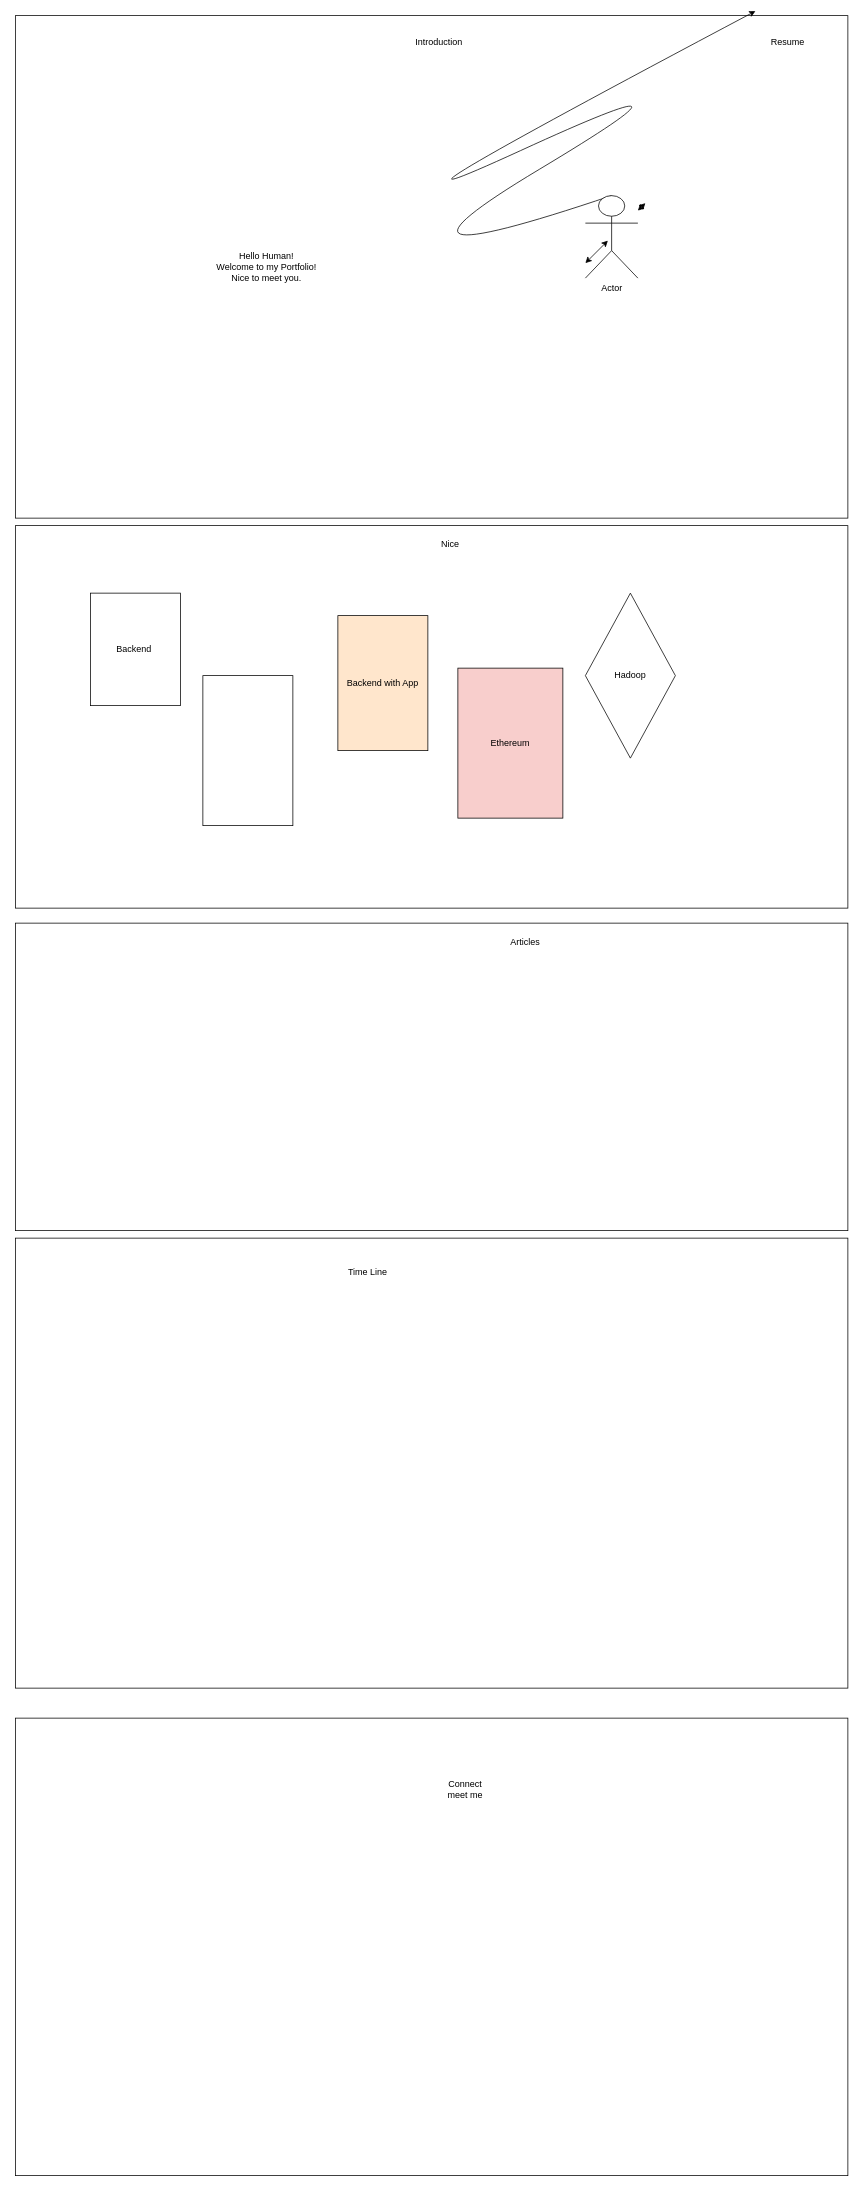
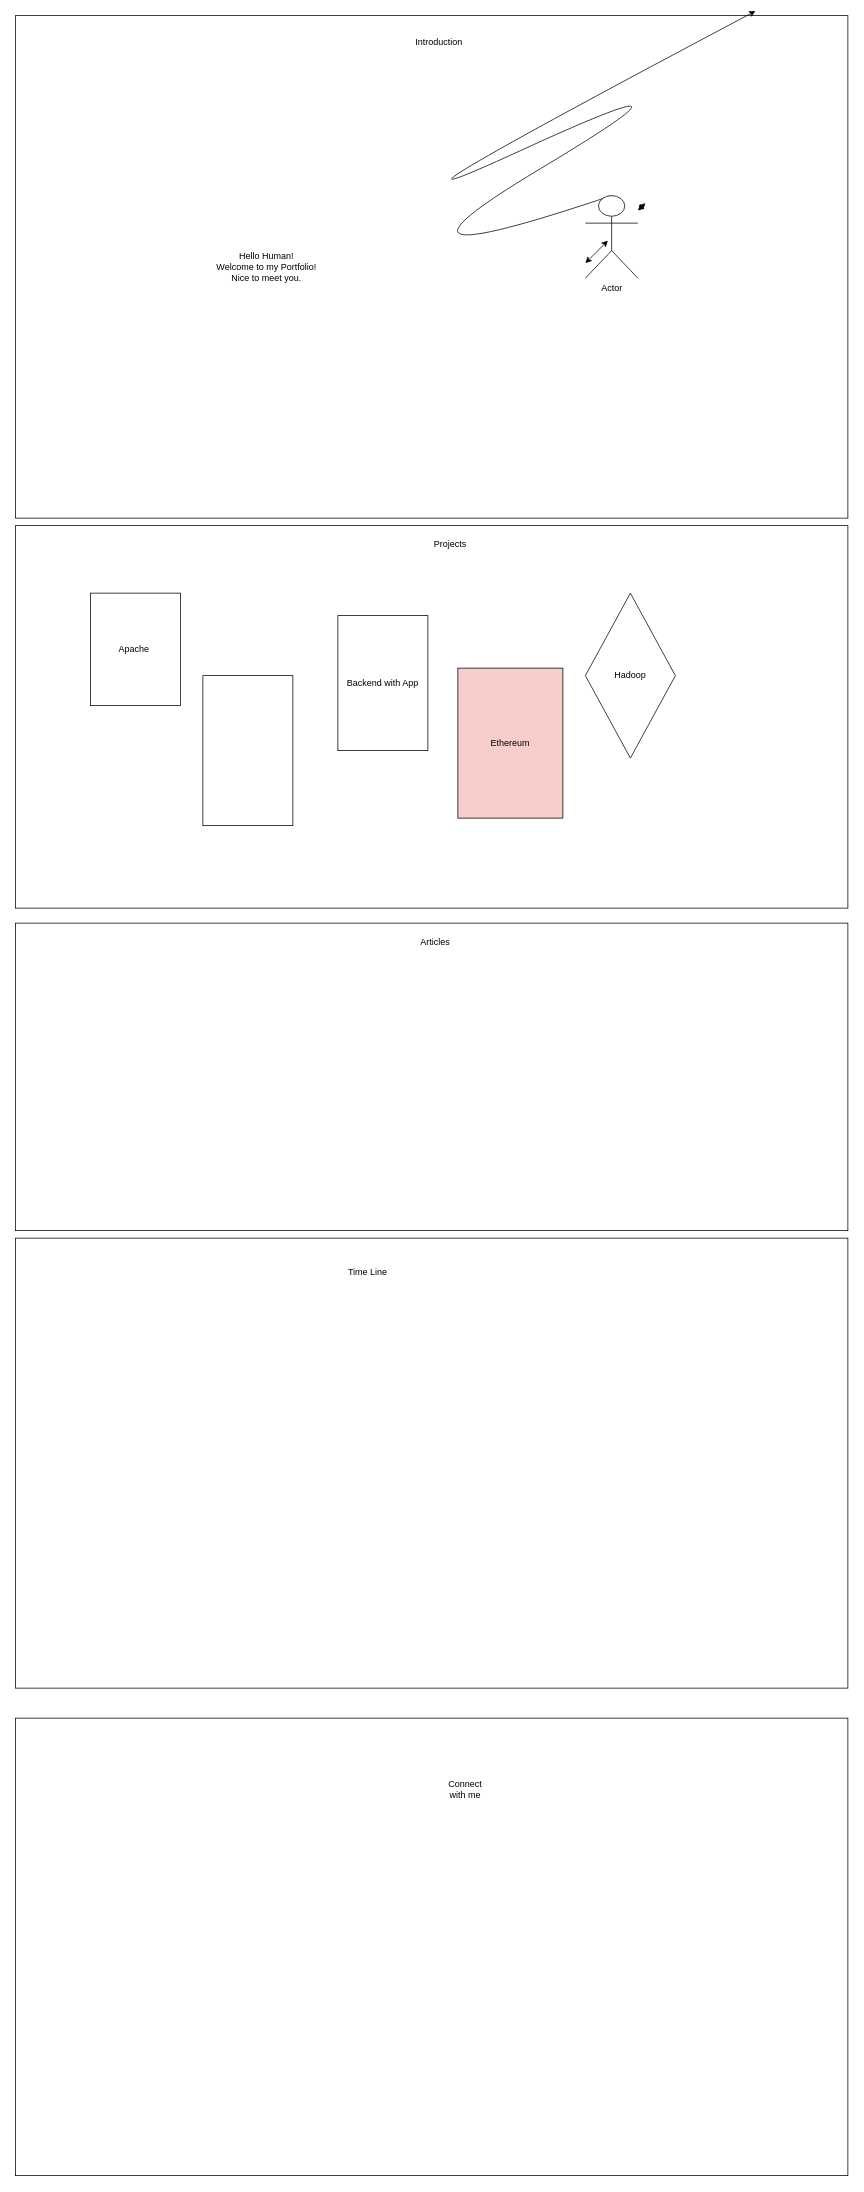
(788, 42) -> none
(450, 544) -> (450, 544)
(135, 649) -> (135, 649)
(383, 683) -> (383, 683)
(525, 942) -> (435, 942)
(465, 1789) -> (465, 1789)
